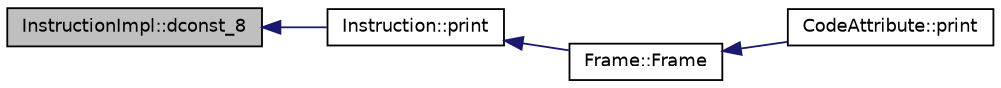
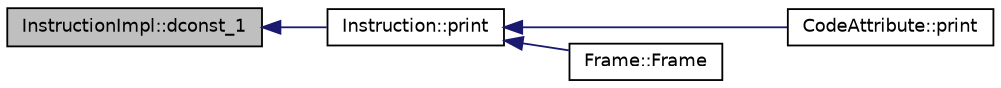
(135, 27) -> (135, 27)
(764, 45) -> (655, 27)
